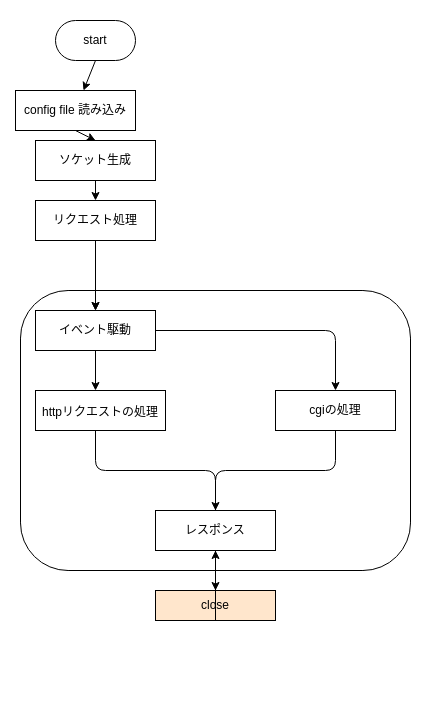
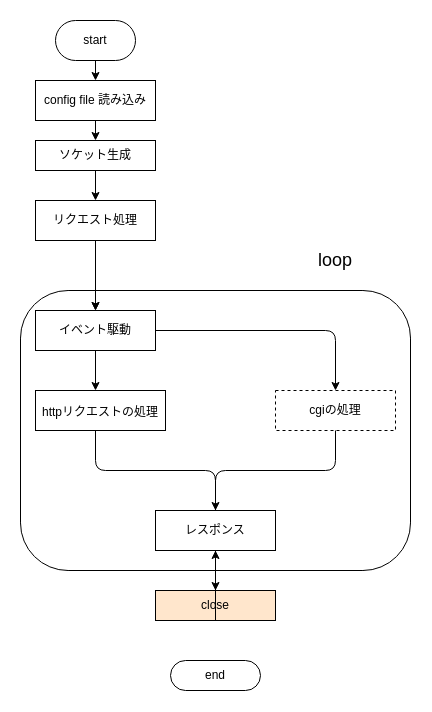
(76, 111) -> (96, 101)
(96, 161) -> (96, 156)
none -> (336, 261)
(336, 411) -> (336, 411)
none -> (216, 676)
